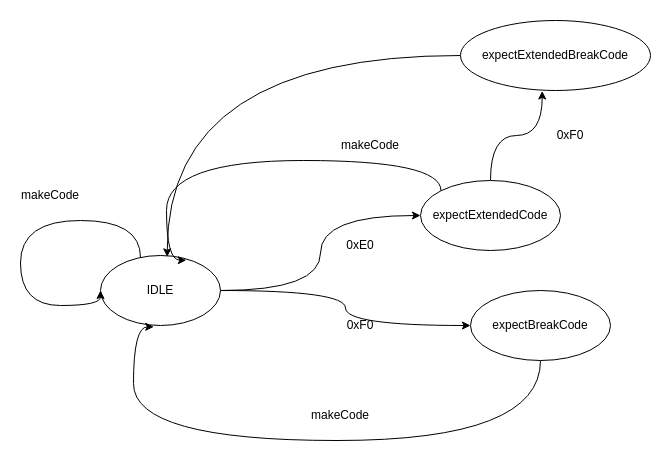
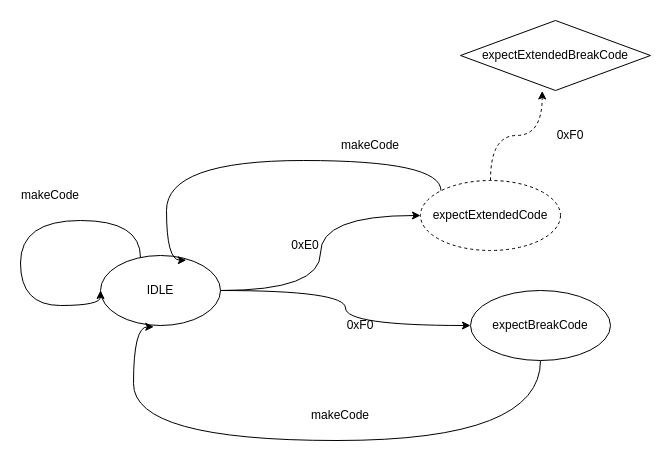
(556, 56) -> (556, 56)
(274, 86) -> none
(513, 136) -> (513, 136)
(491, 216) -> (491, 216)
(361, 246) -> (306, 246)
